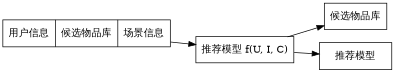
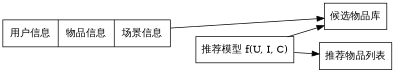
(87, 33) -> (86, 33)
(180, 43) -> (244, 23)
(356, 56) -> (356, 56)
